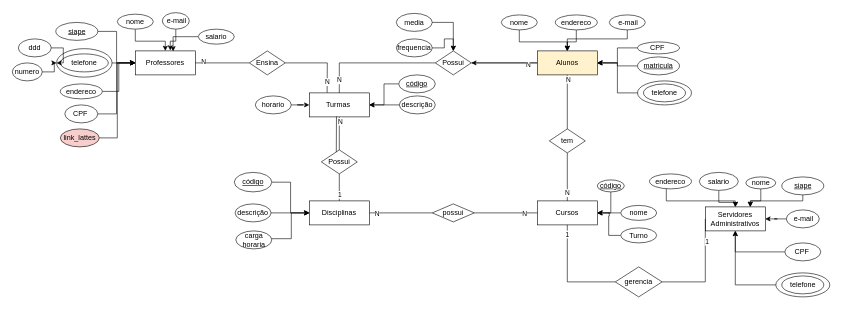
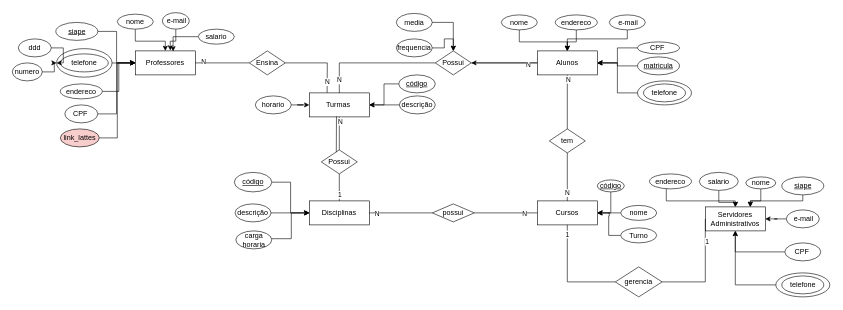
(567, 63) -> (567, 63)
